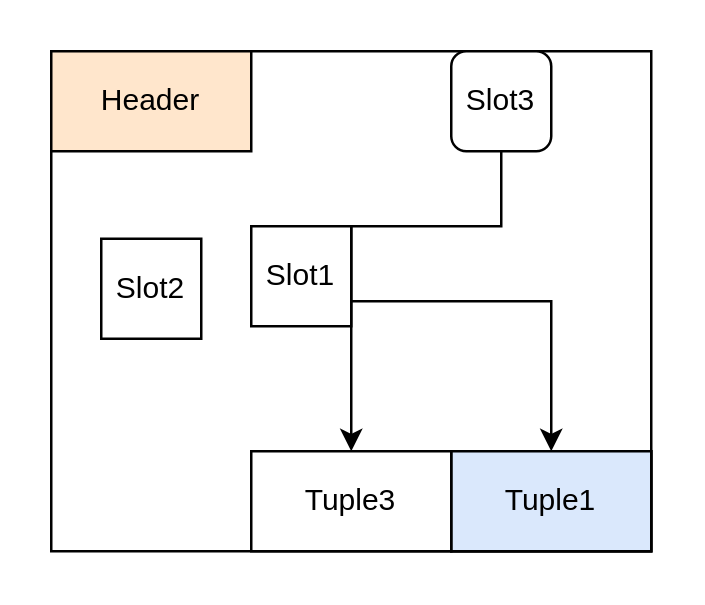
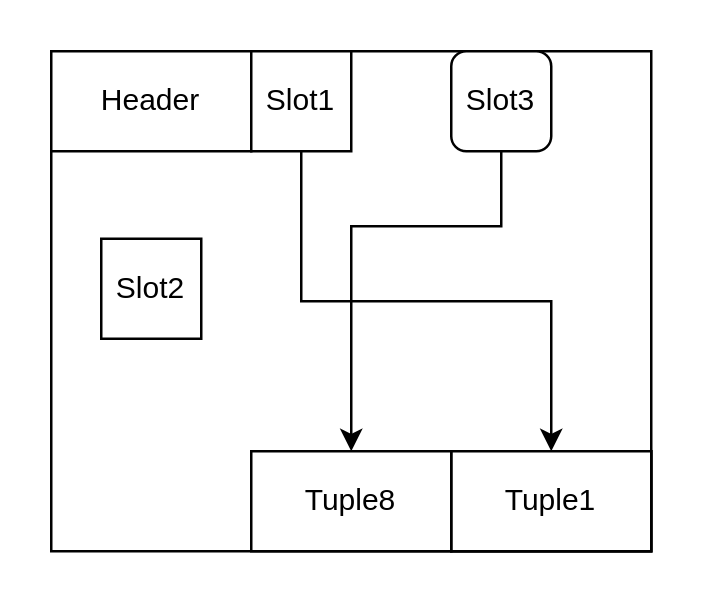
(151, 101) -> (151, 101)
(301, 276) -> (301, 101)
(351, 501) -> (351, 501)
(551, 501) -> (551, 501)
